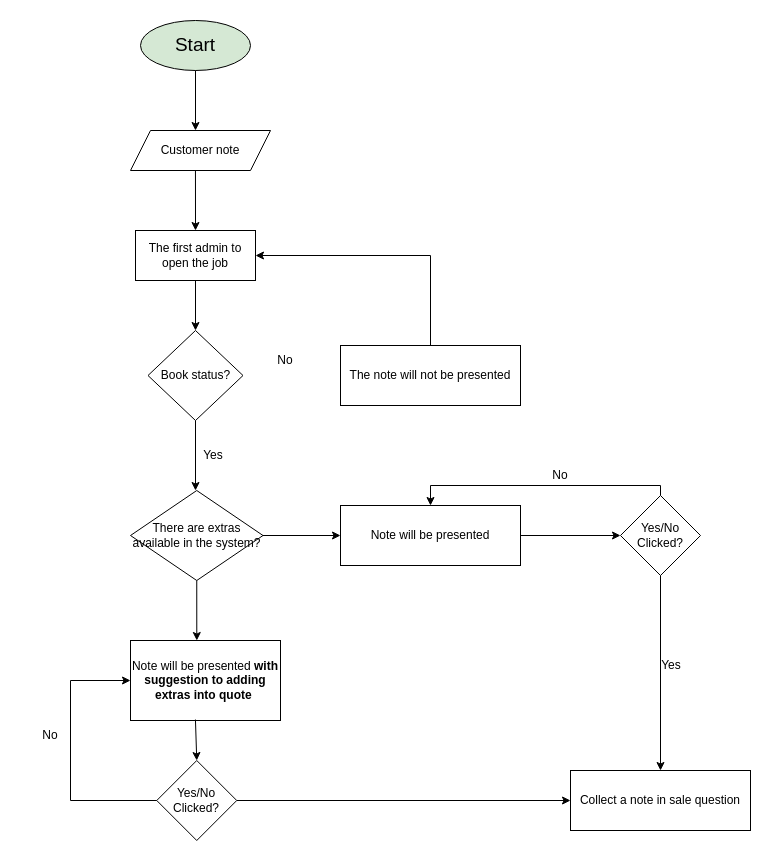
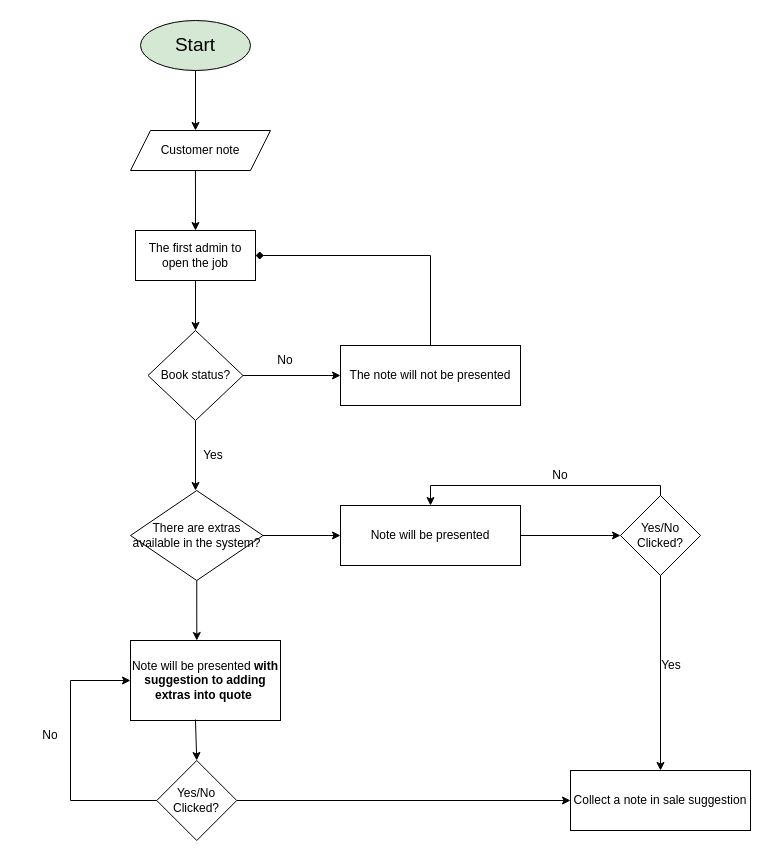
(264, 256) -> (264, 256)
none -> (288, 376)
(661, 801) -> (661, 801)
